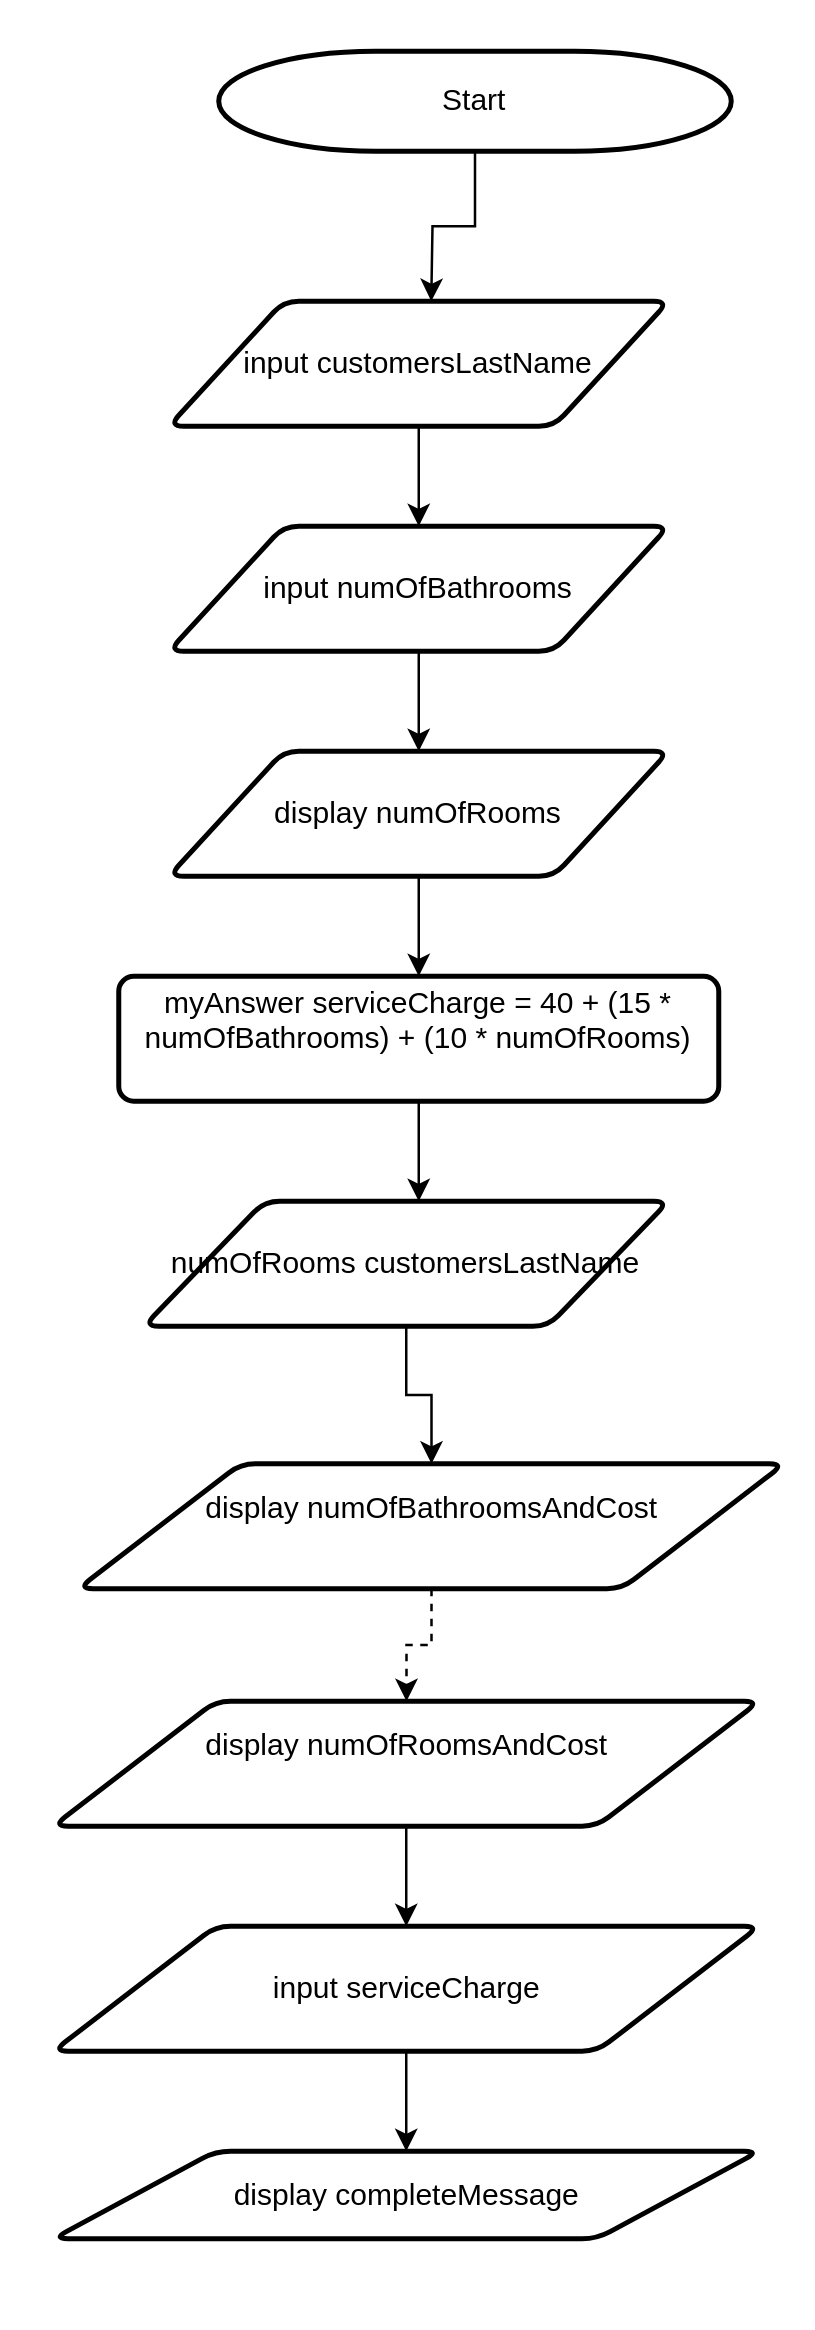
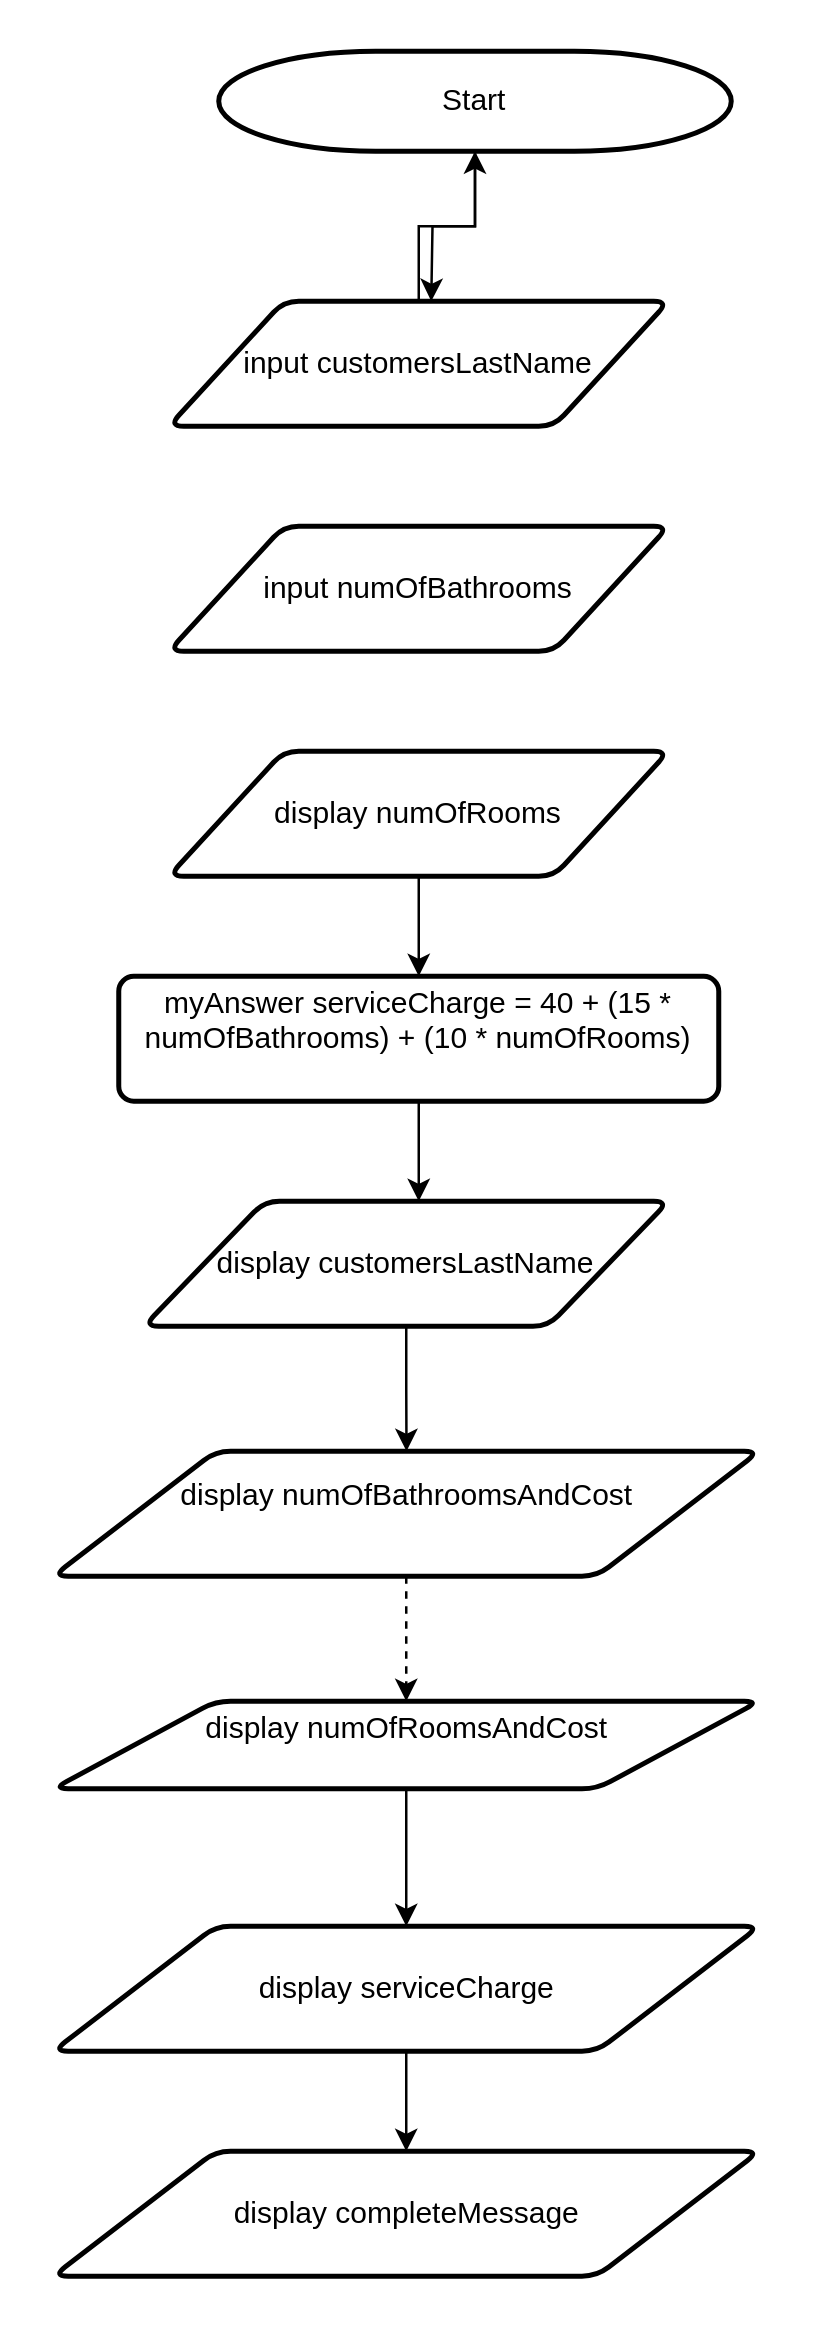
(419, 468) -> (419, 259)
(419, 693) -> none
(406, 1264) -> (406, 1264)
(431, 1526) -> (406, 1514)
(406, 1764) -> (406, 1745)
(408, 1989) -> (408, 1989)
(406, 2195) -> (406, 2214)
